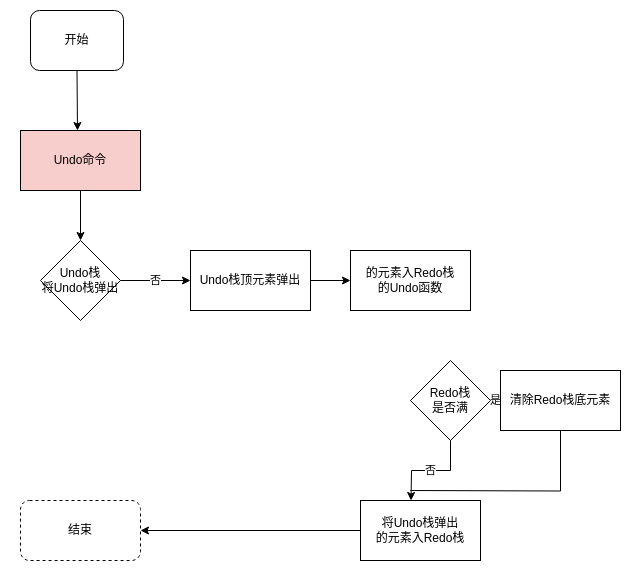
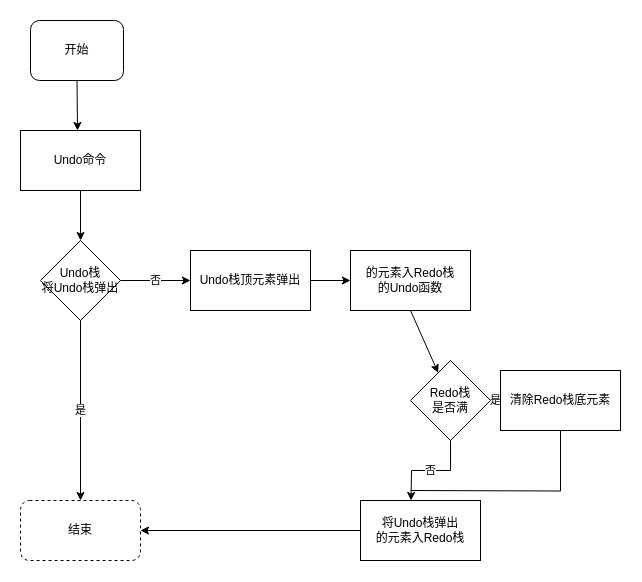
(77, 41) -> (77, 51)
(81, 161) -> (81, 161)
none -> (423, 338)
none -> (81, 407)
